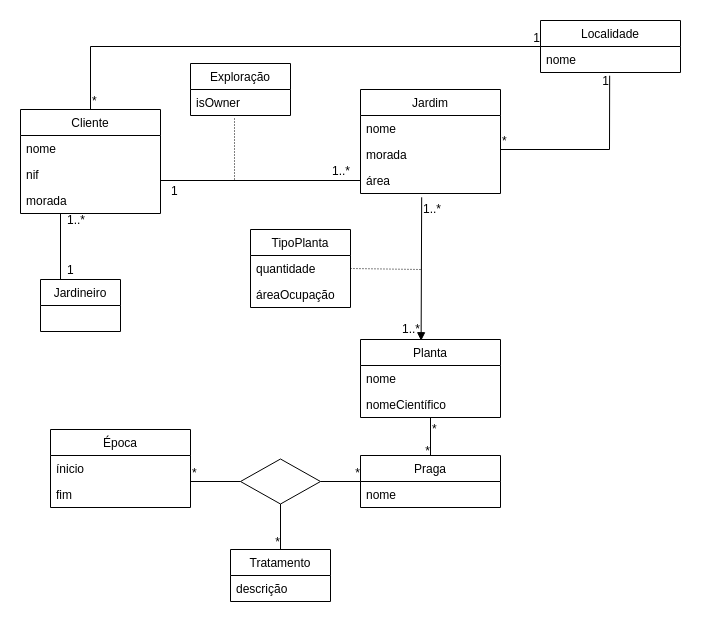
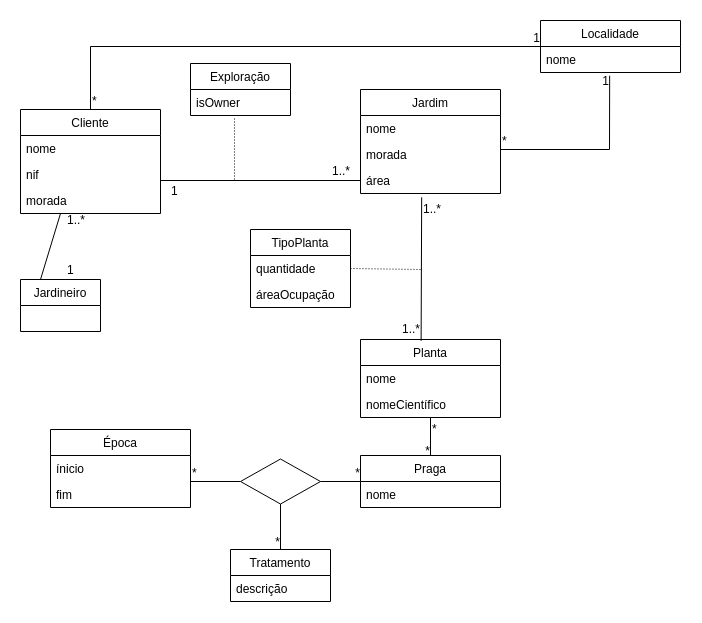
(81, 306) -> (61, 306)
(421, 331) -> (421, 333)
